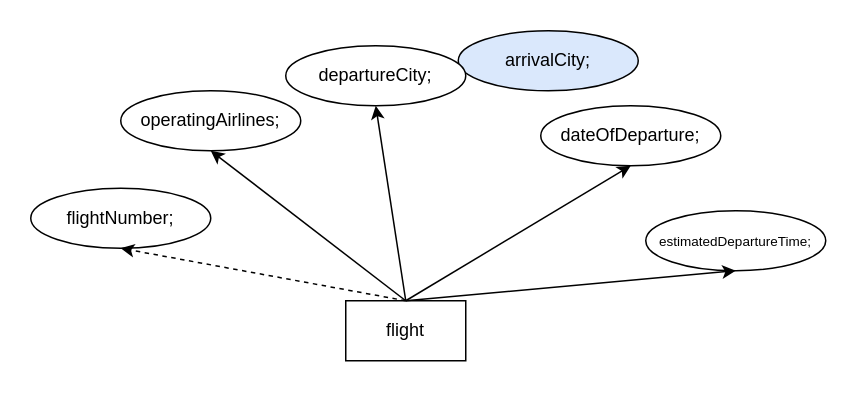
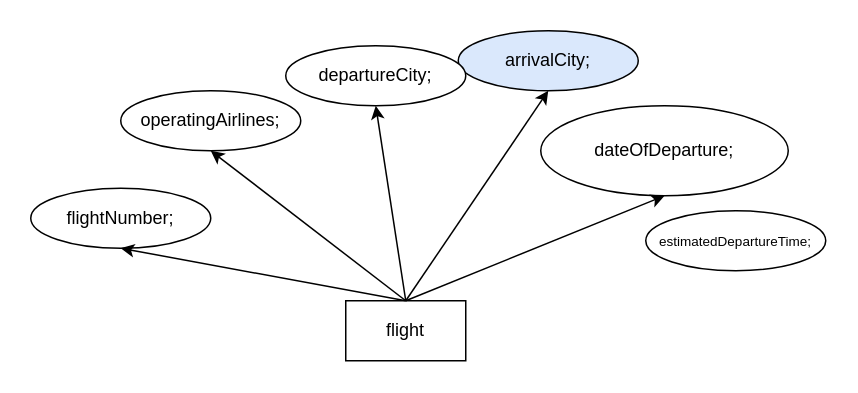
(631, 136) -> (665, 151)
none -> (476, 197)
(266, 275) -> (266, 275)
(568, 286) -> none
